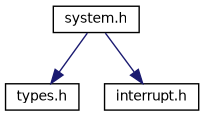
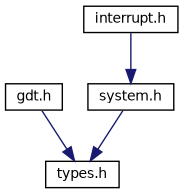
(120, 53) -> (131, 51)
none -> (34, 97)
